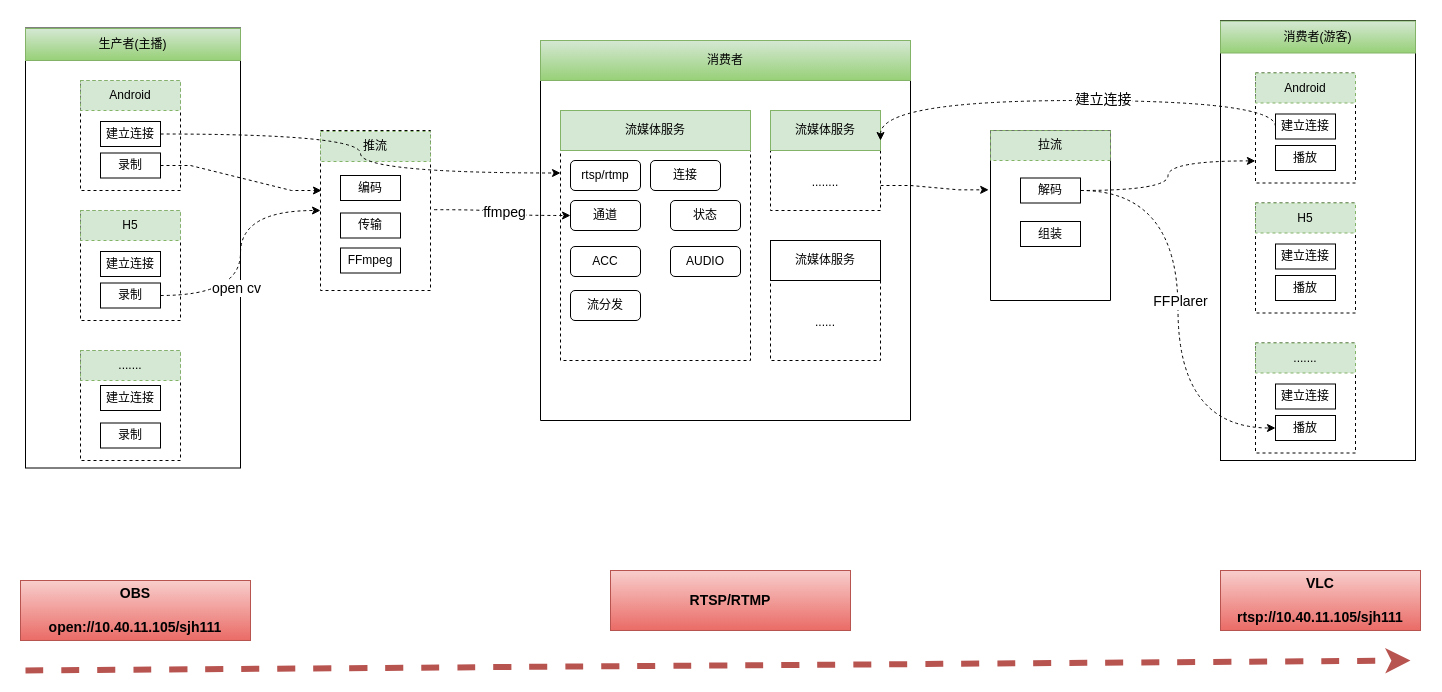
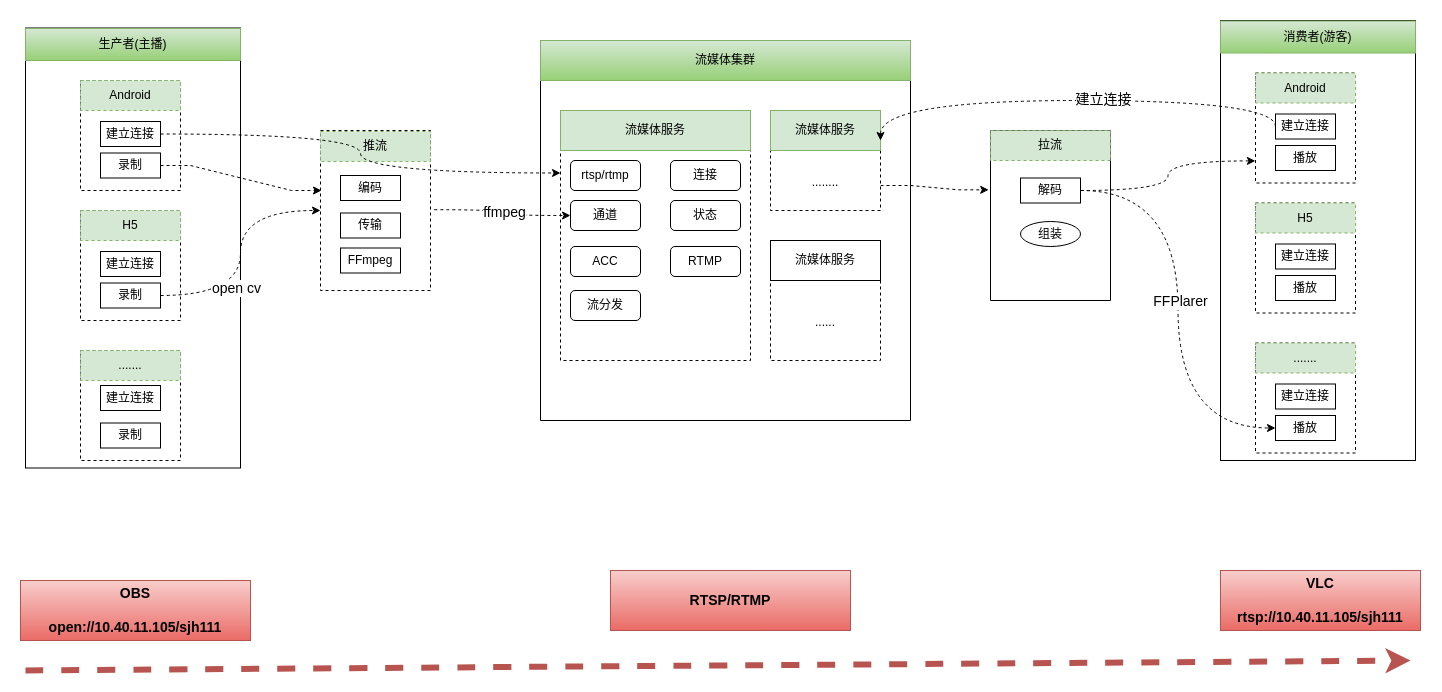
(726, 61) -> (726, 61)
(686, 176) -> (706, 176)
(1051, 234) -> (1051, 234)
(706, 262) -> (706, 262)
